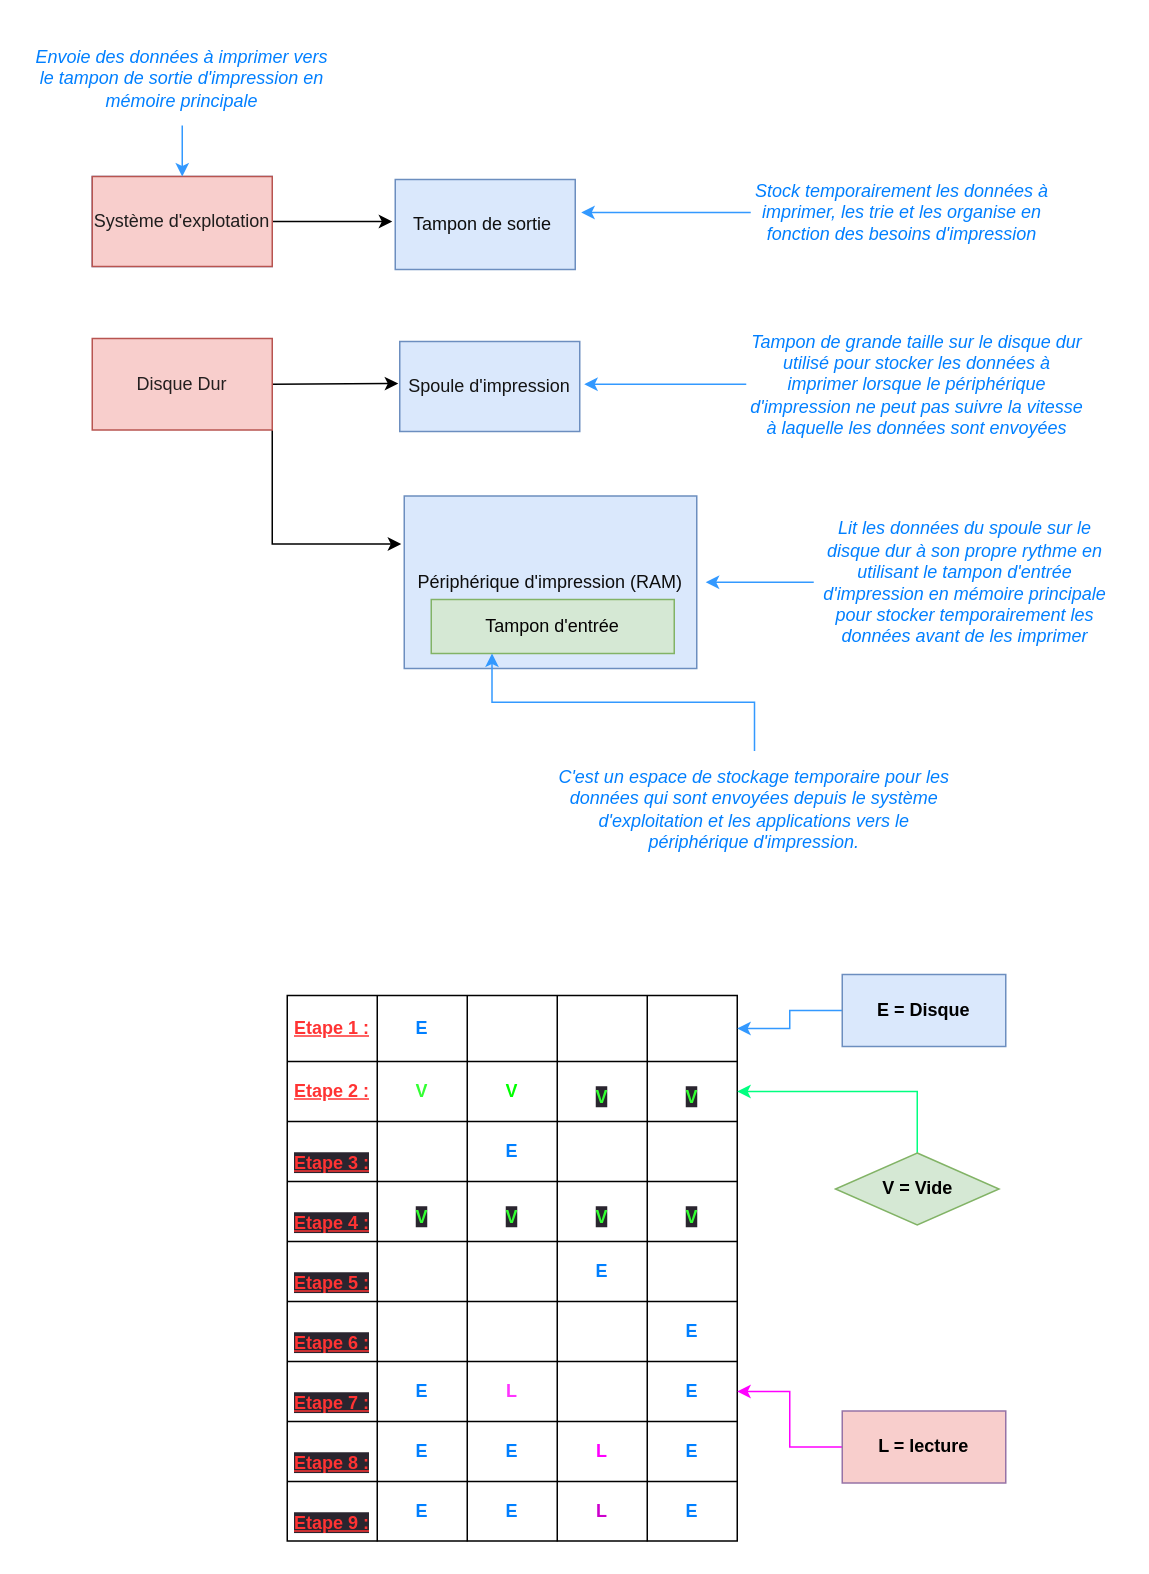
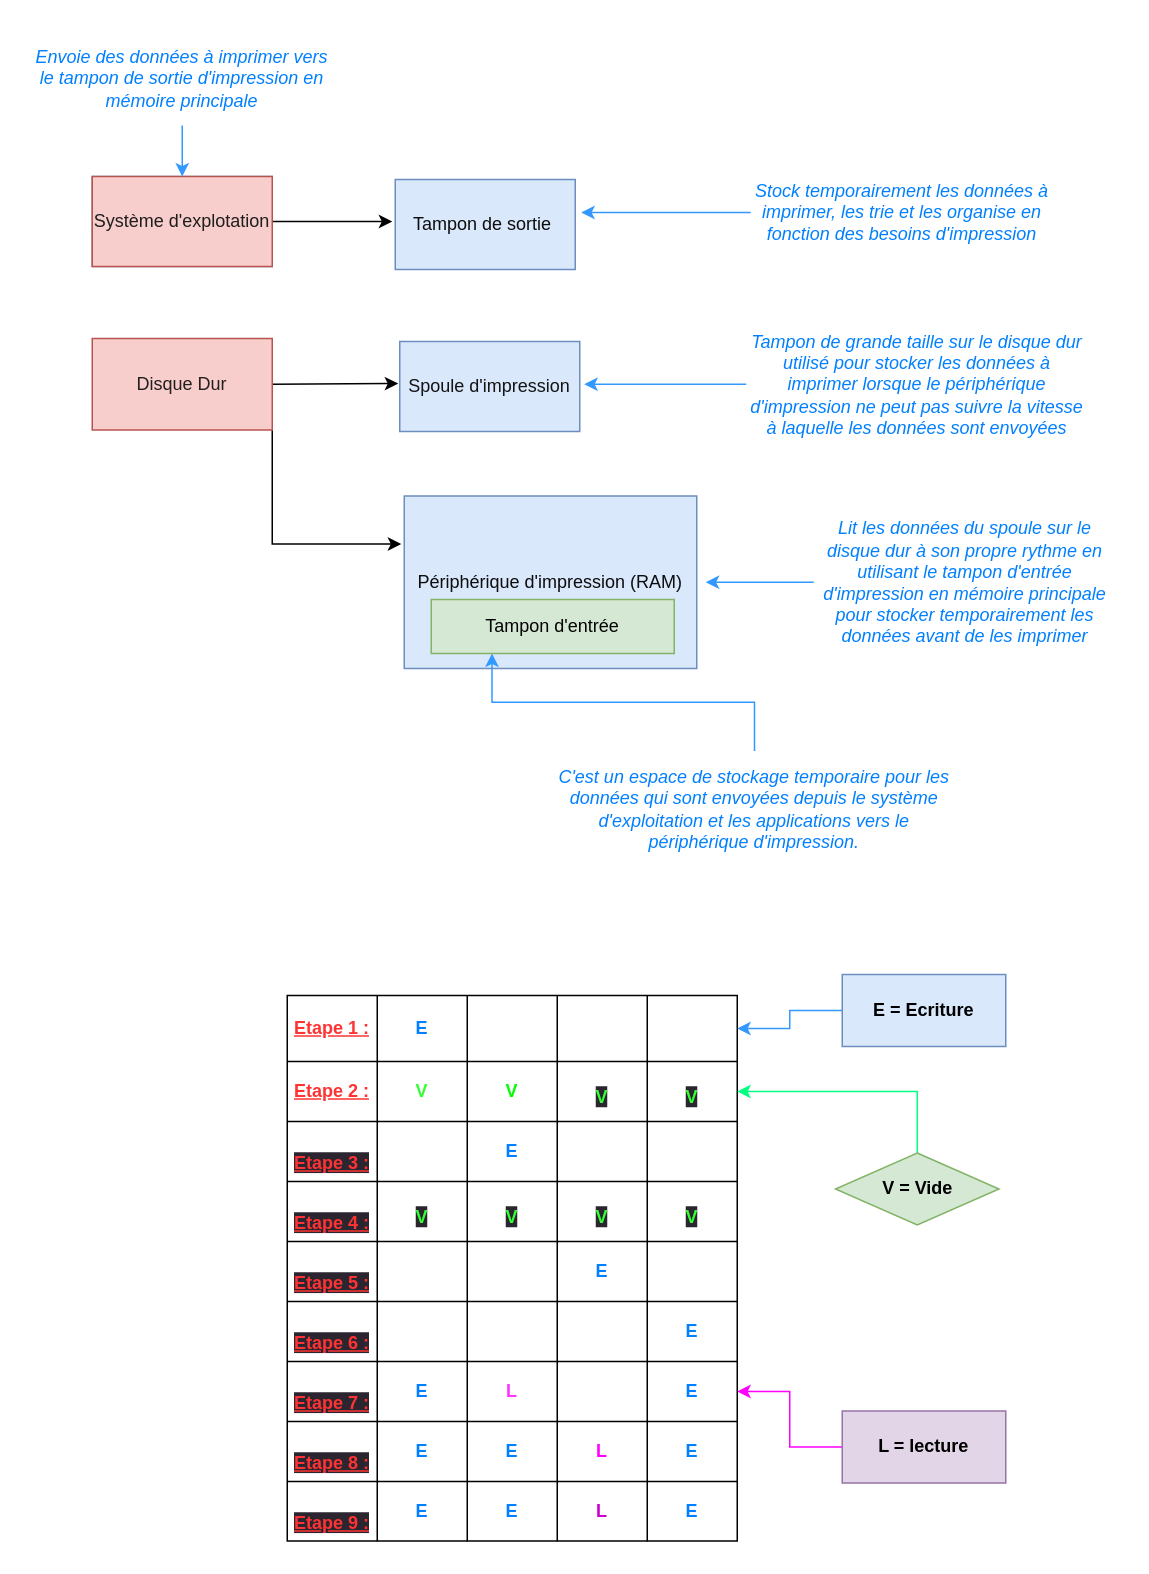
(924, 1010) -> (924, 1010)
(924, 1447) -> (924, 1447)
